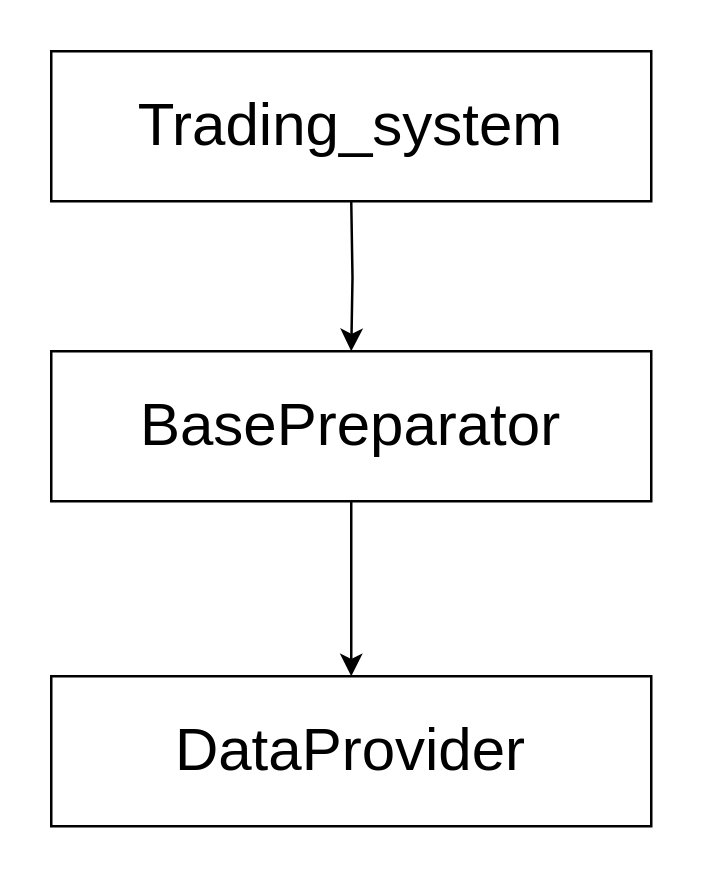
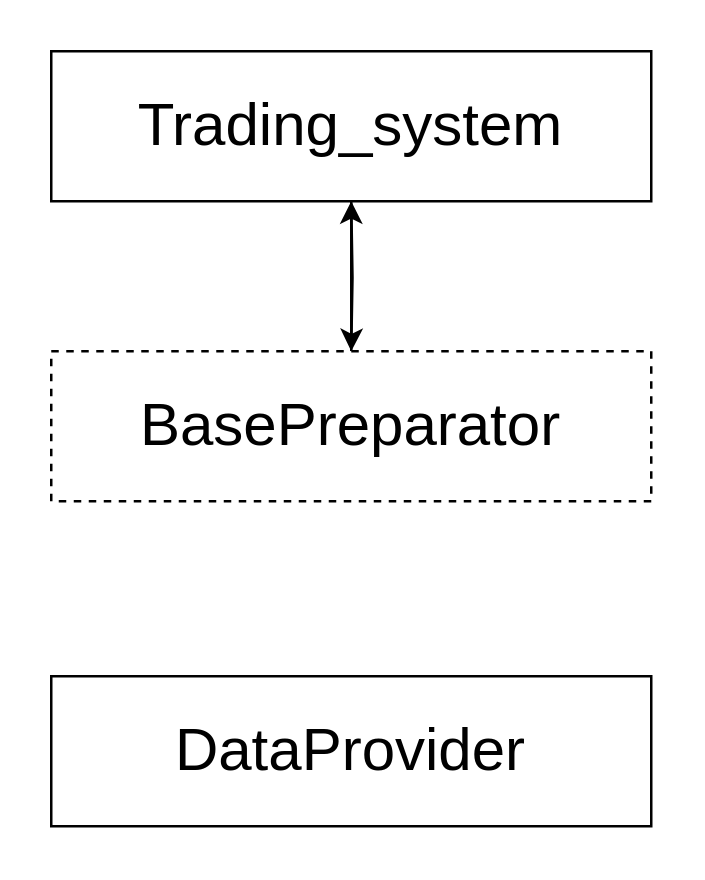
(351, 426) -> (351, 426)
(351, 580) -> (351, 350)
